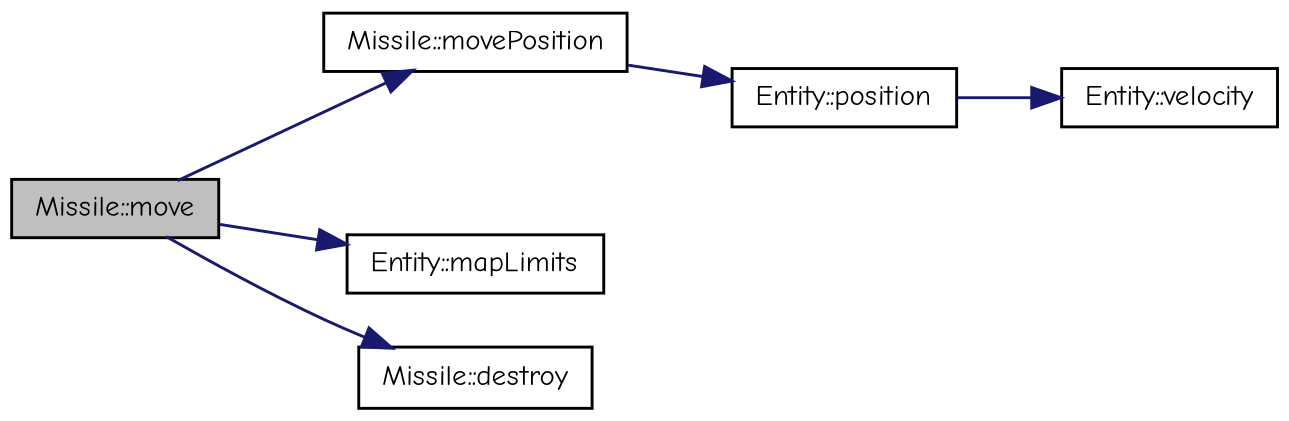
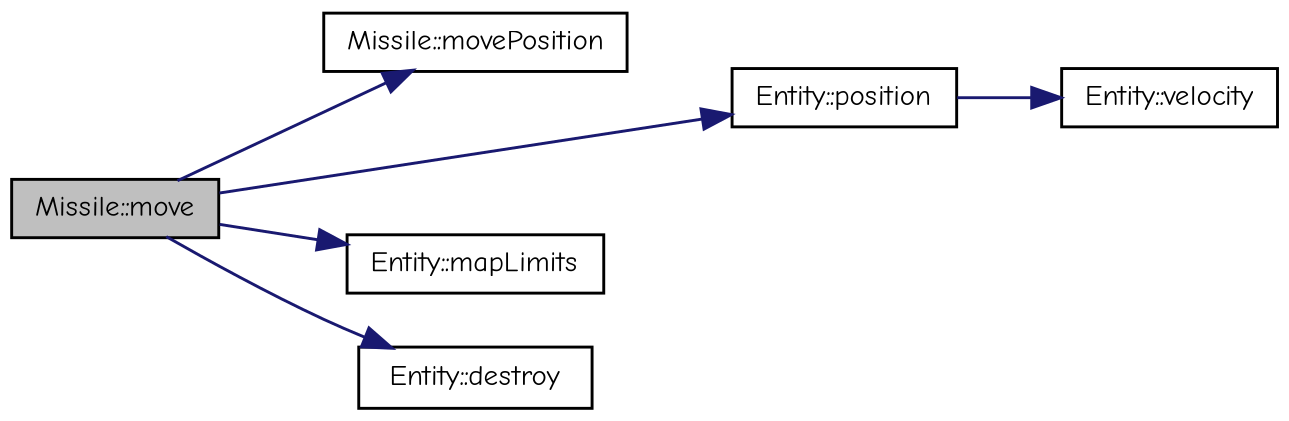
(665, 71) -> (461, 156)
(475, 378) -> (475, 378)
